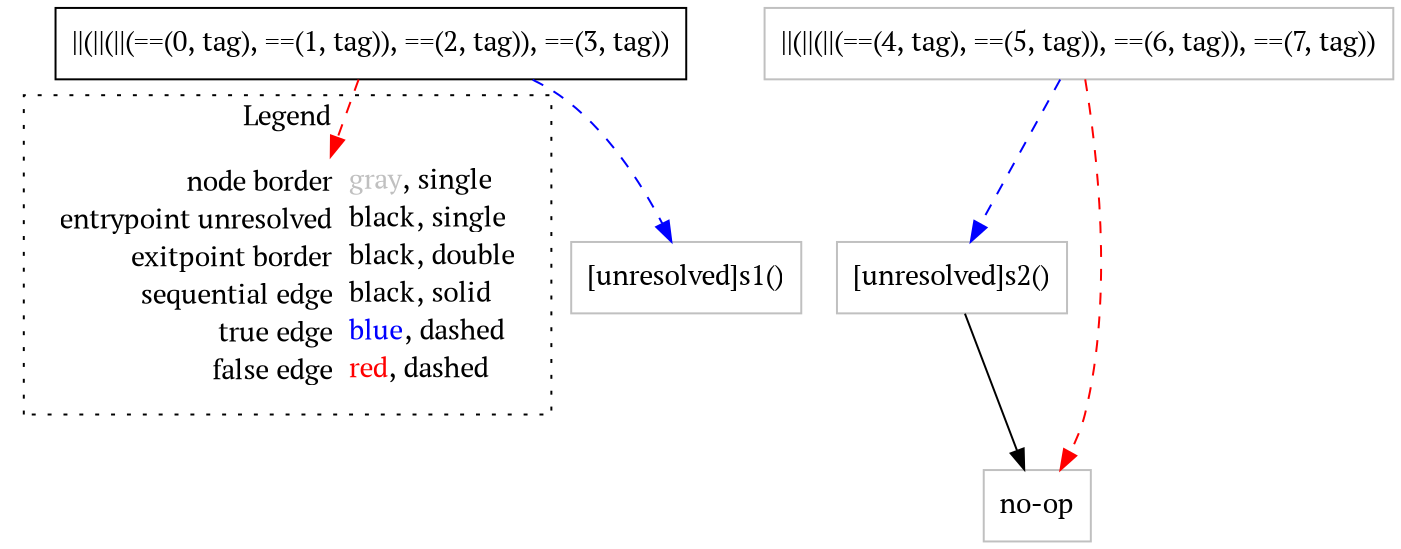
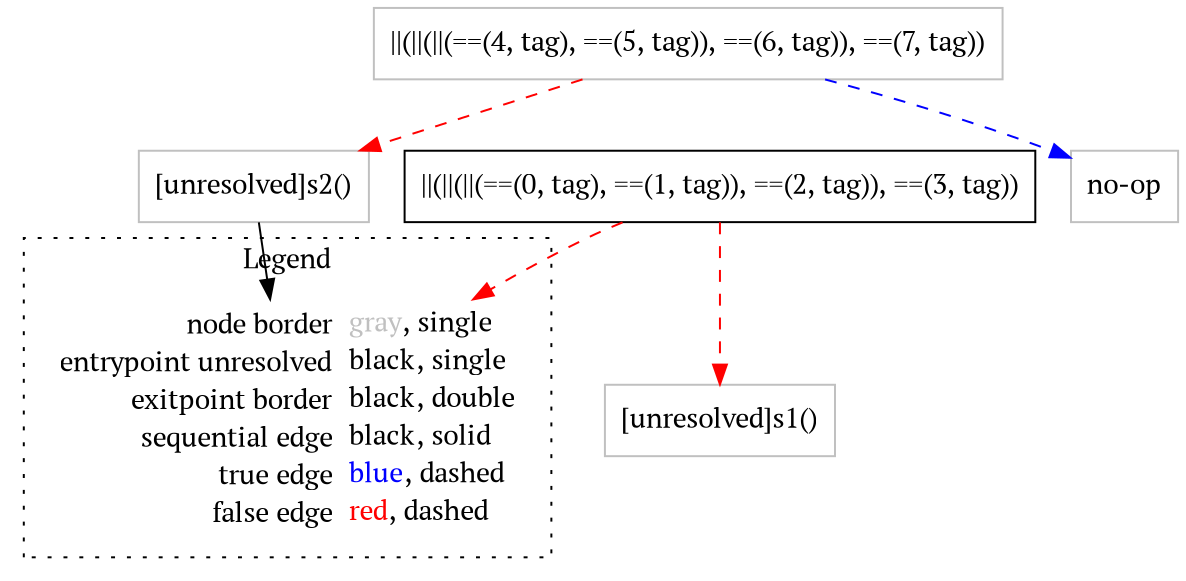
(608, 141) -> (720, 293)
(1020, 152) -> (481, 112)
(1101, 267) -> (939, 112)
(991, 382) -> (263, 251)
